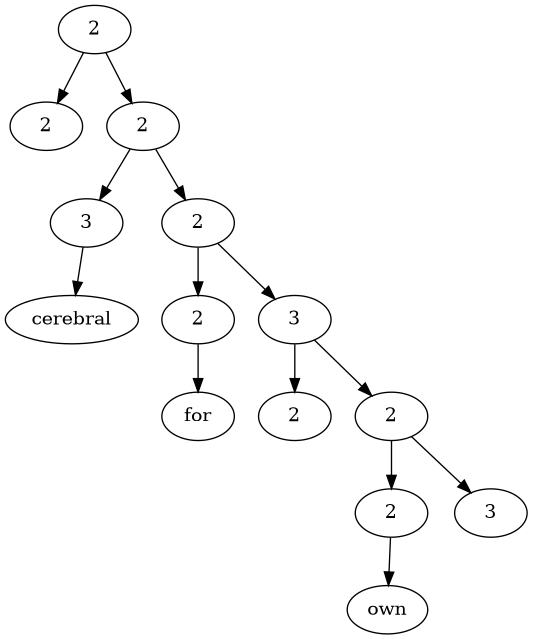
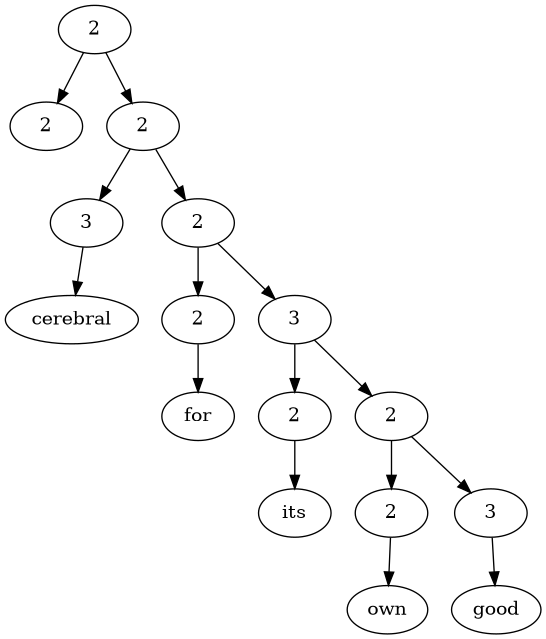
none -> (295, 513)
none -> (496, 610)
